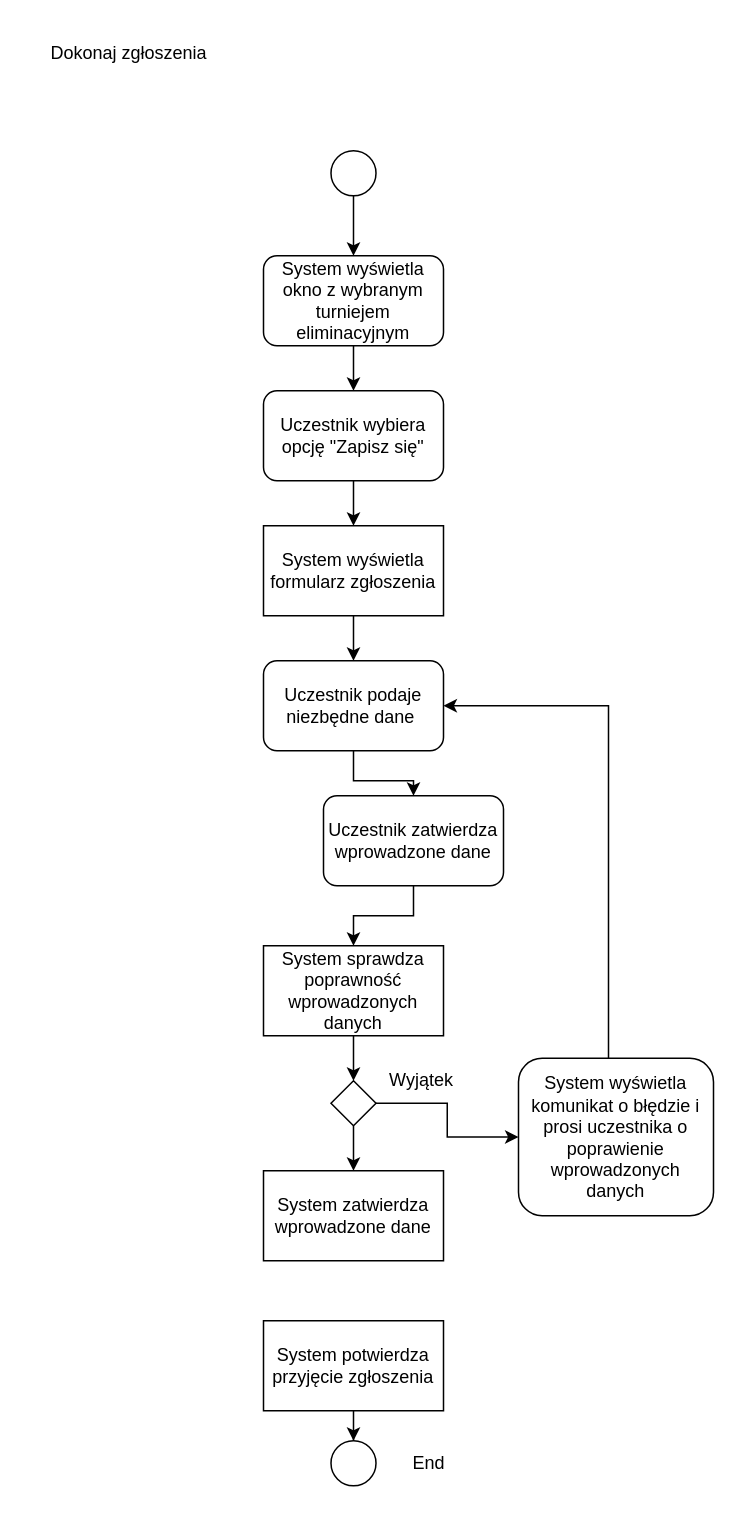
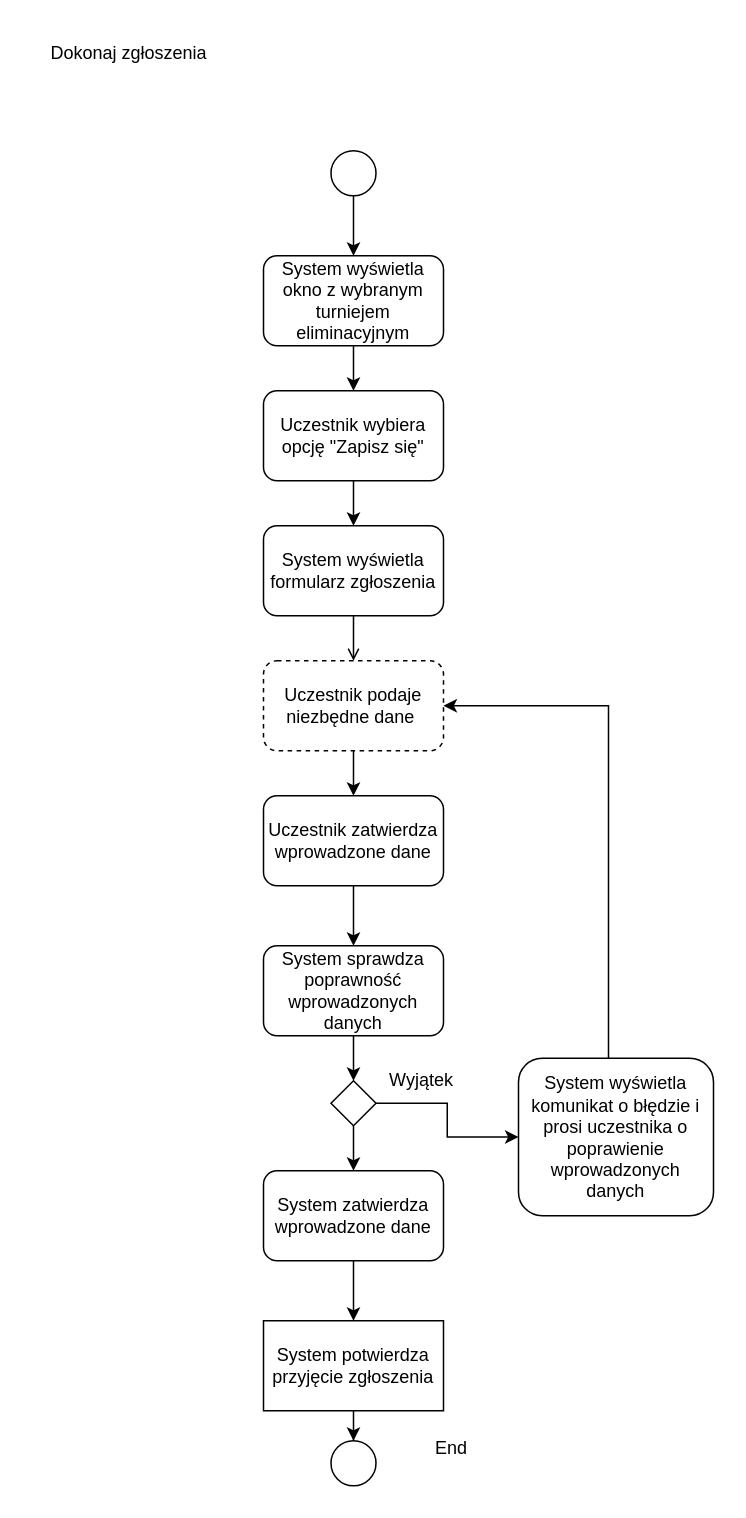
(353, 571) -> (353, 571)
(353, 649) -> (353, 651)
(353, 706) -> (353, 706)
(413, 841) -> (353, 841)
(353, 991) -> (353, 991)
(353, 1216) -> (353, 1216)
none -> (353, 1286)
(428, 1463) -> (451, 1448)
